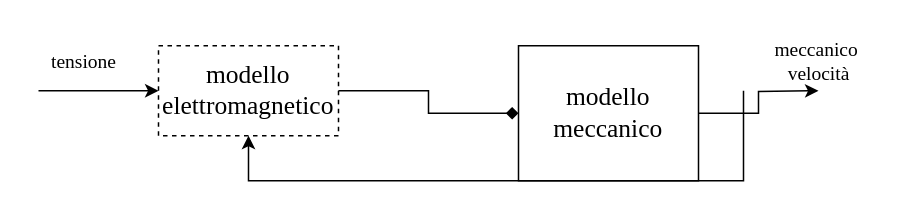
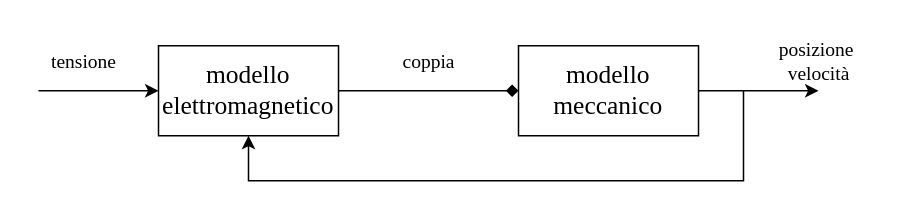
none -> (428, 61)
(819, 61) -> (819, 61)
(248, 91) -> (248, 91)
(608, 113) -> (608, 91)
